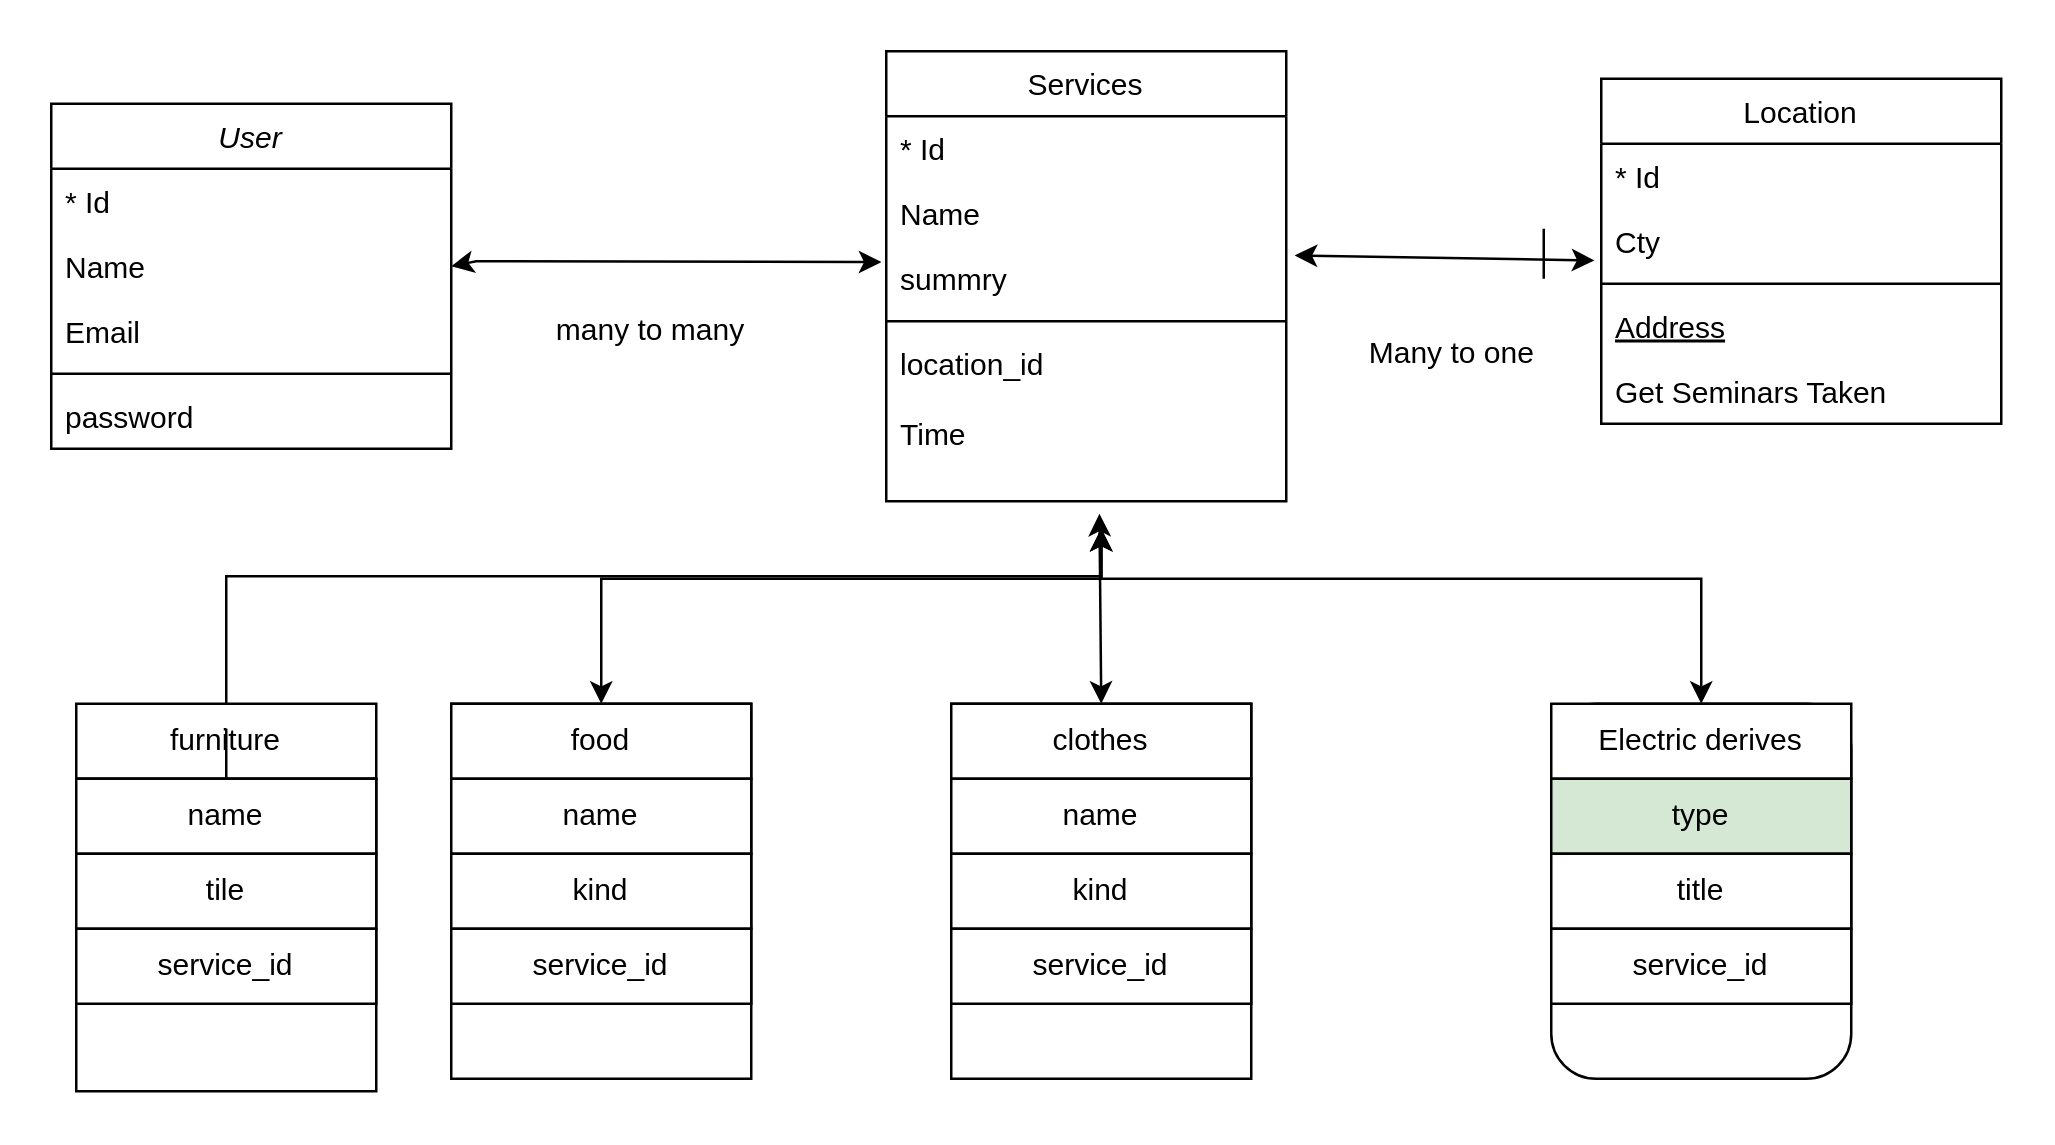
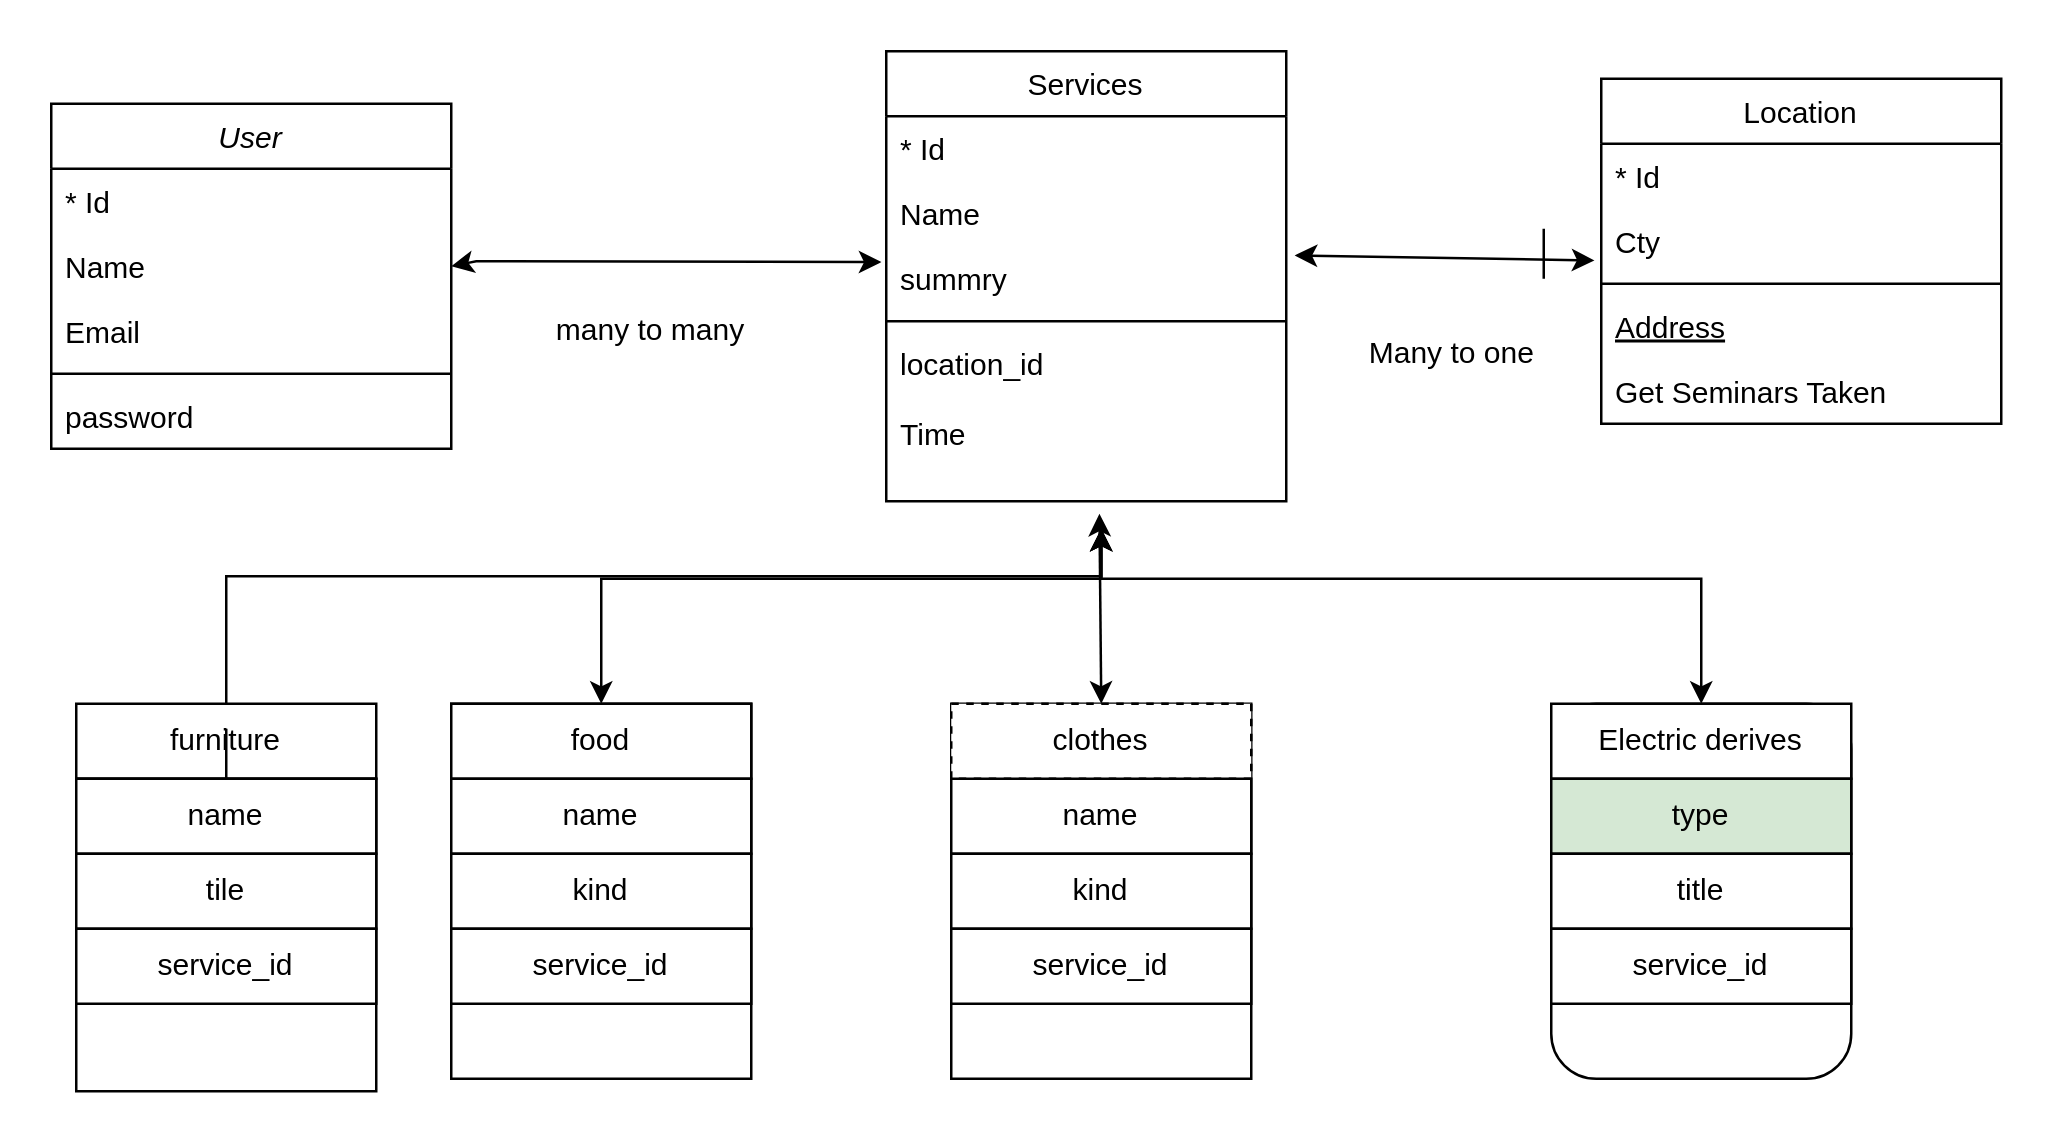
(1101, 741) -> (1101, 741)
